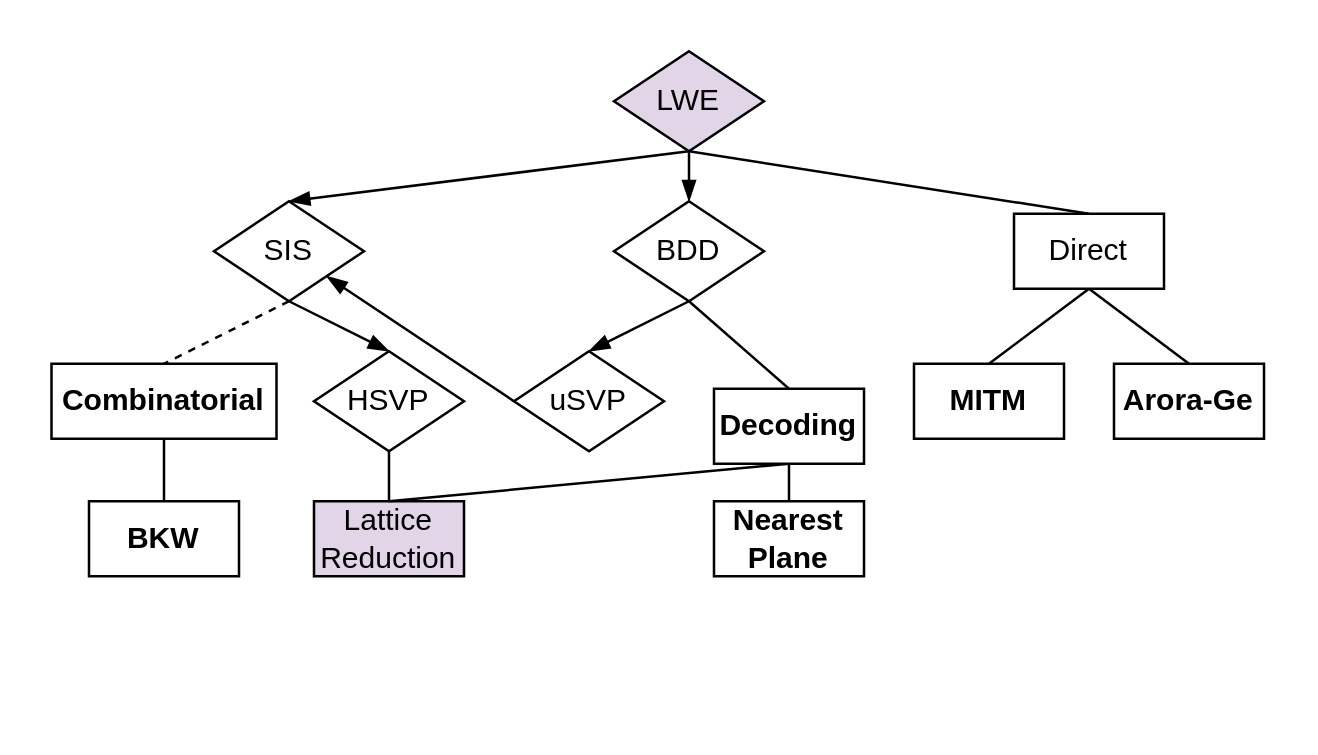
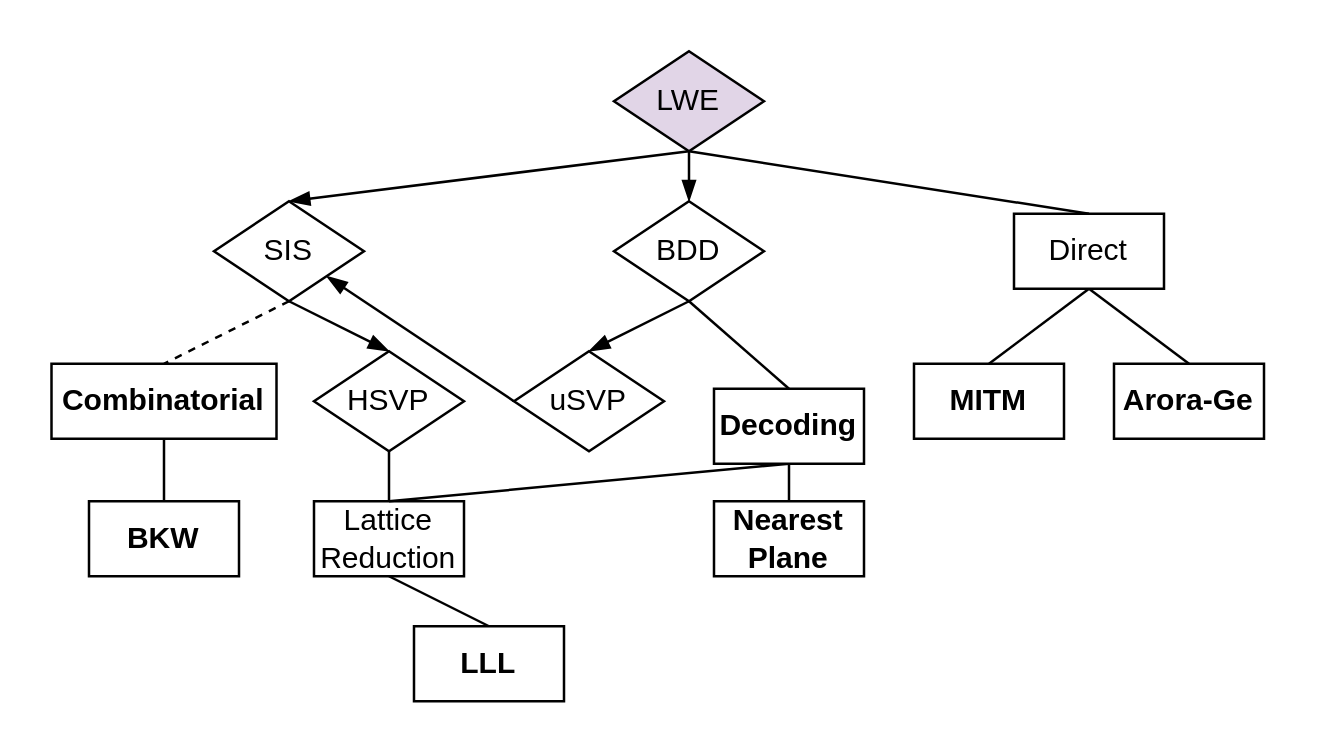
(389, 539) -> (389, 539)
none -> (438, 601)
none -> (489, 664)
